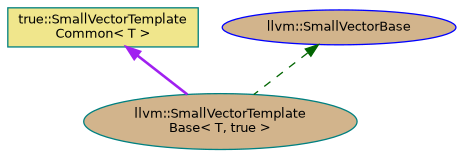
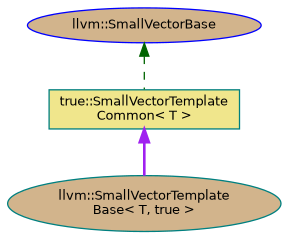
(281, 74) -> (144, 73)
